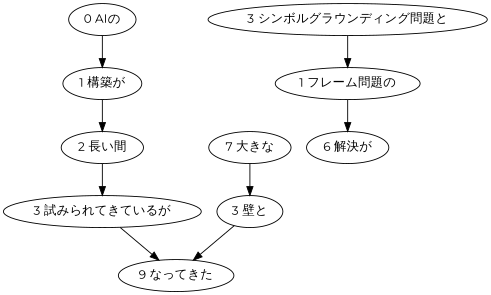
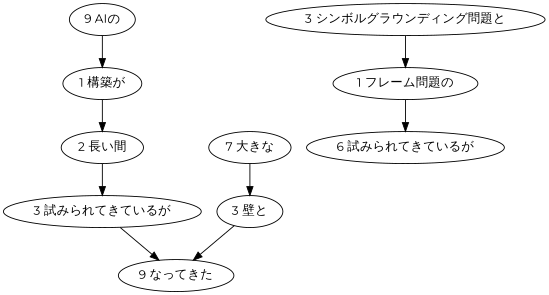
(102, 20) -> (102, 20)
(348, 148) -> (405, 148)
